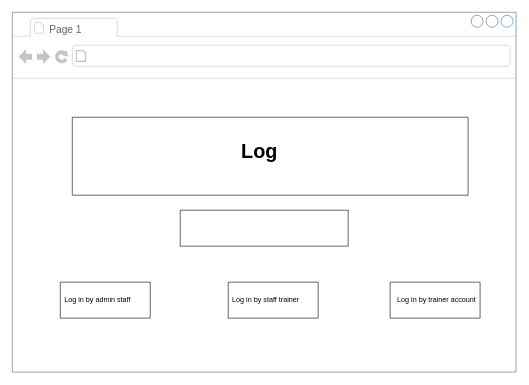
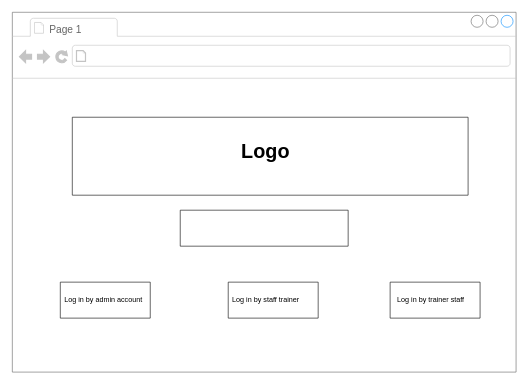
(248, 144) -> (250, 144)
(101, 300) -> (105, 300)
(442, 300) -> (438, 300)
